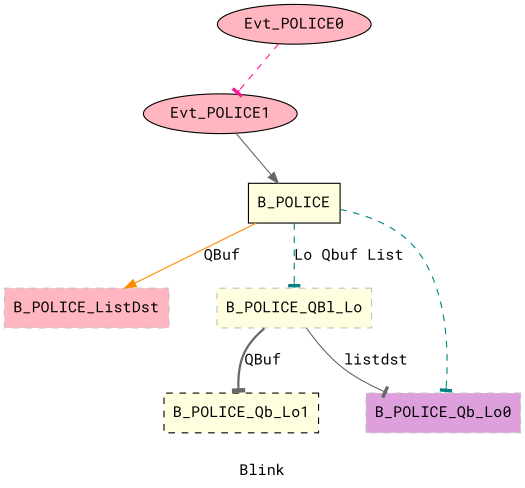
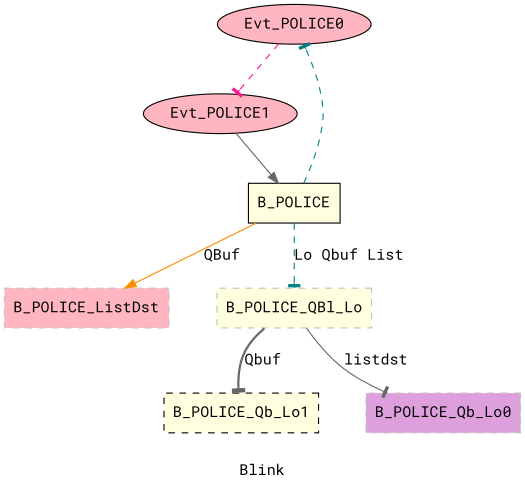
(430, 273) -> (323, 116)
(263, 361) -> (263, 361)
